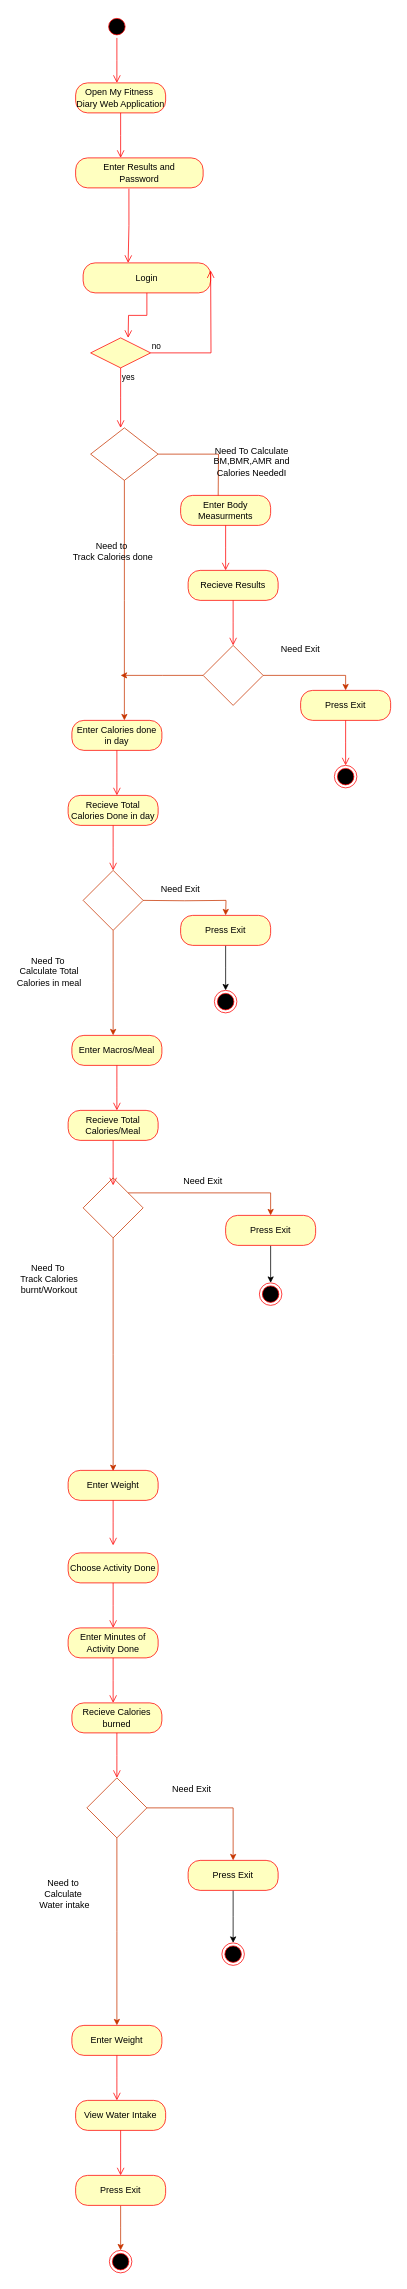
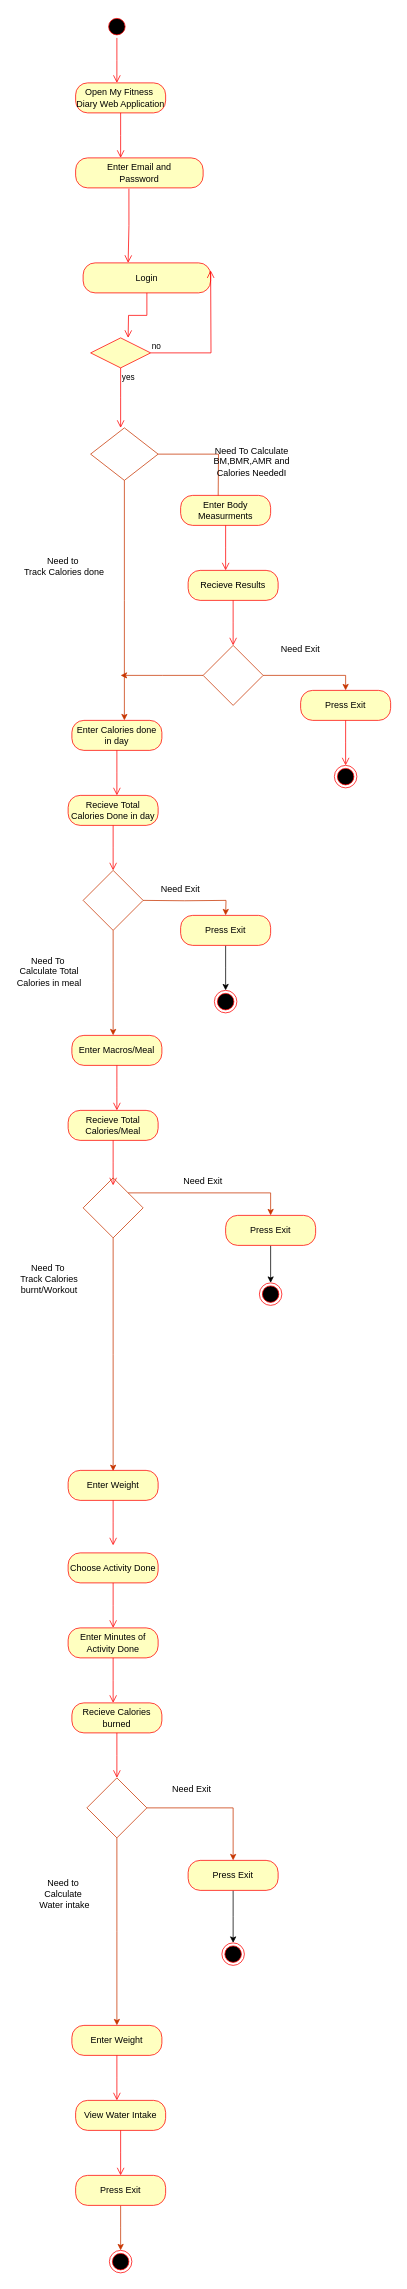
(139, 173) -> (139, 173)
(113, 552) -> (64, 567)
